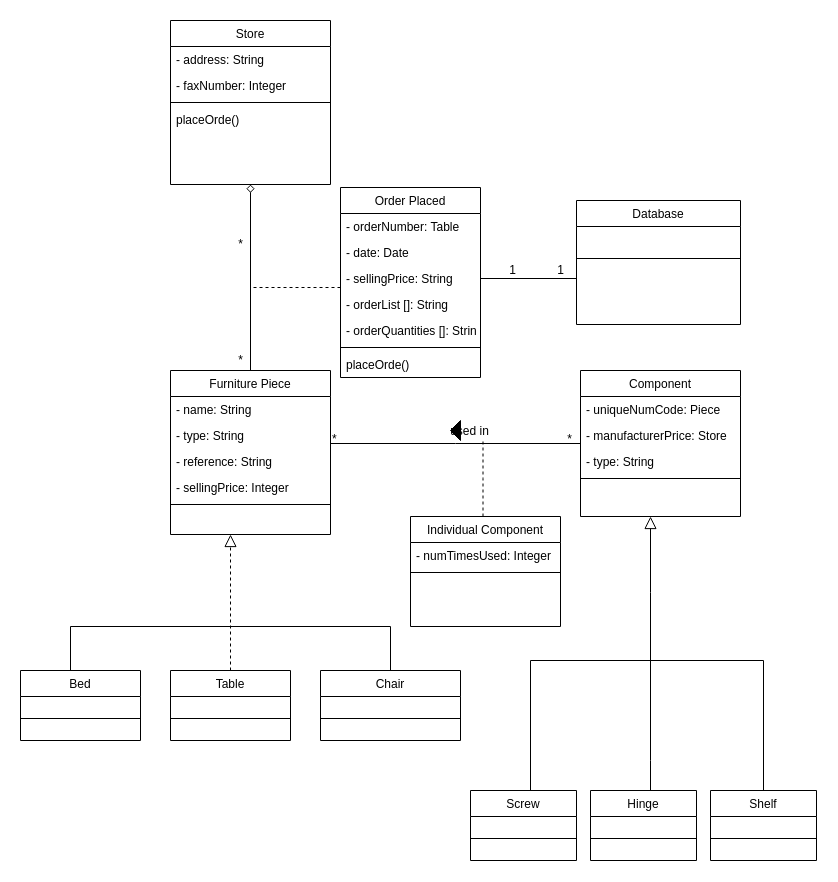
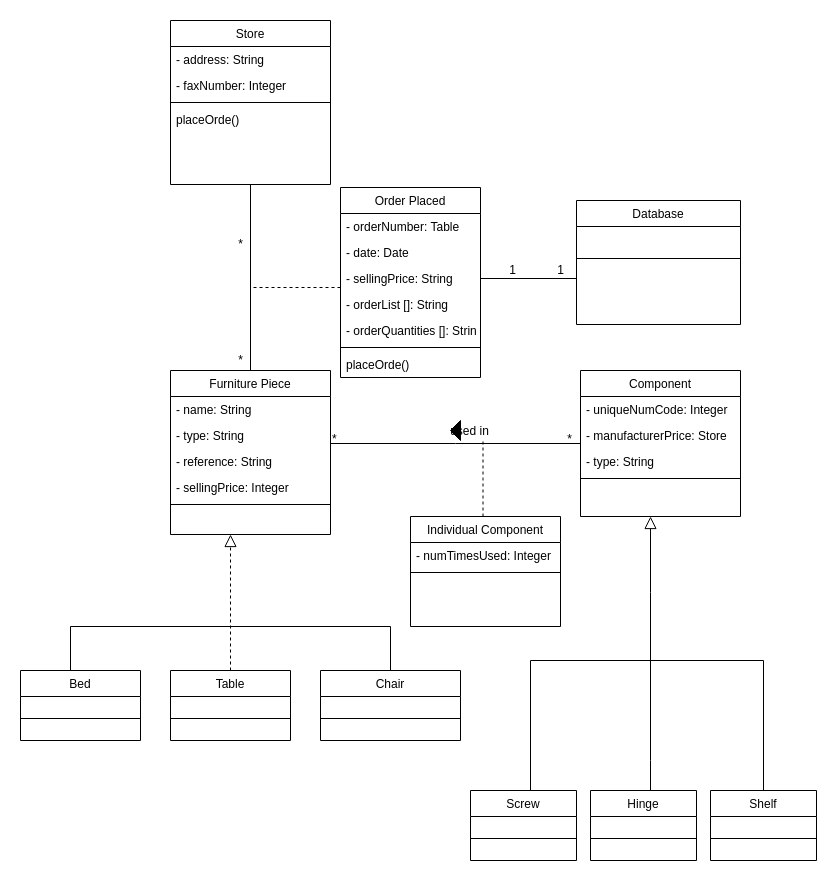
(251, 193) -> (251, 190)
(652, 410) -> (660, 410)
